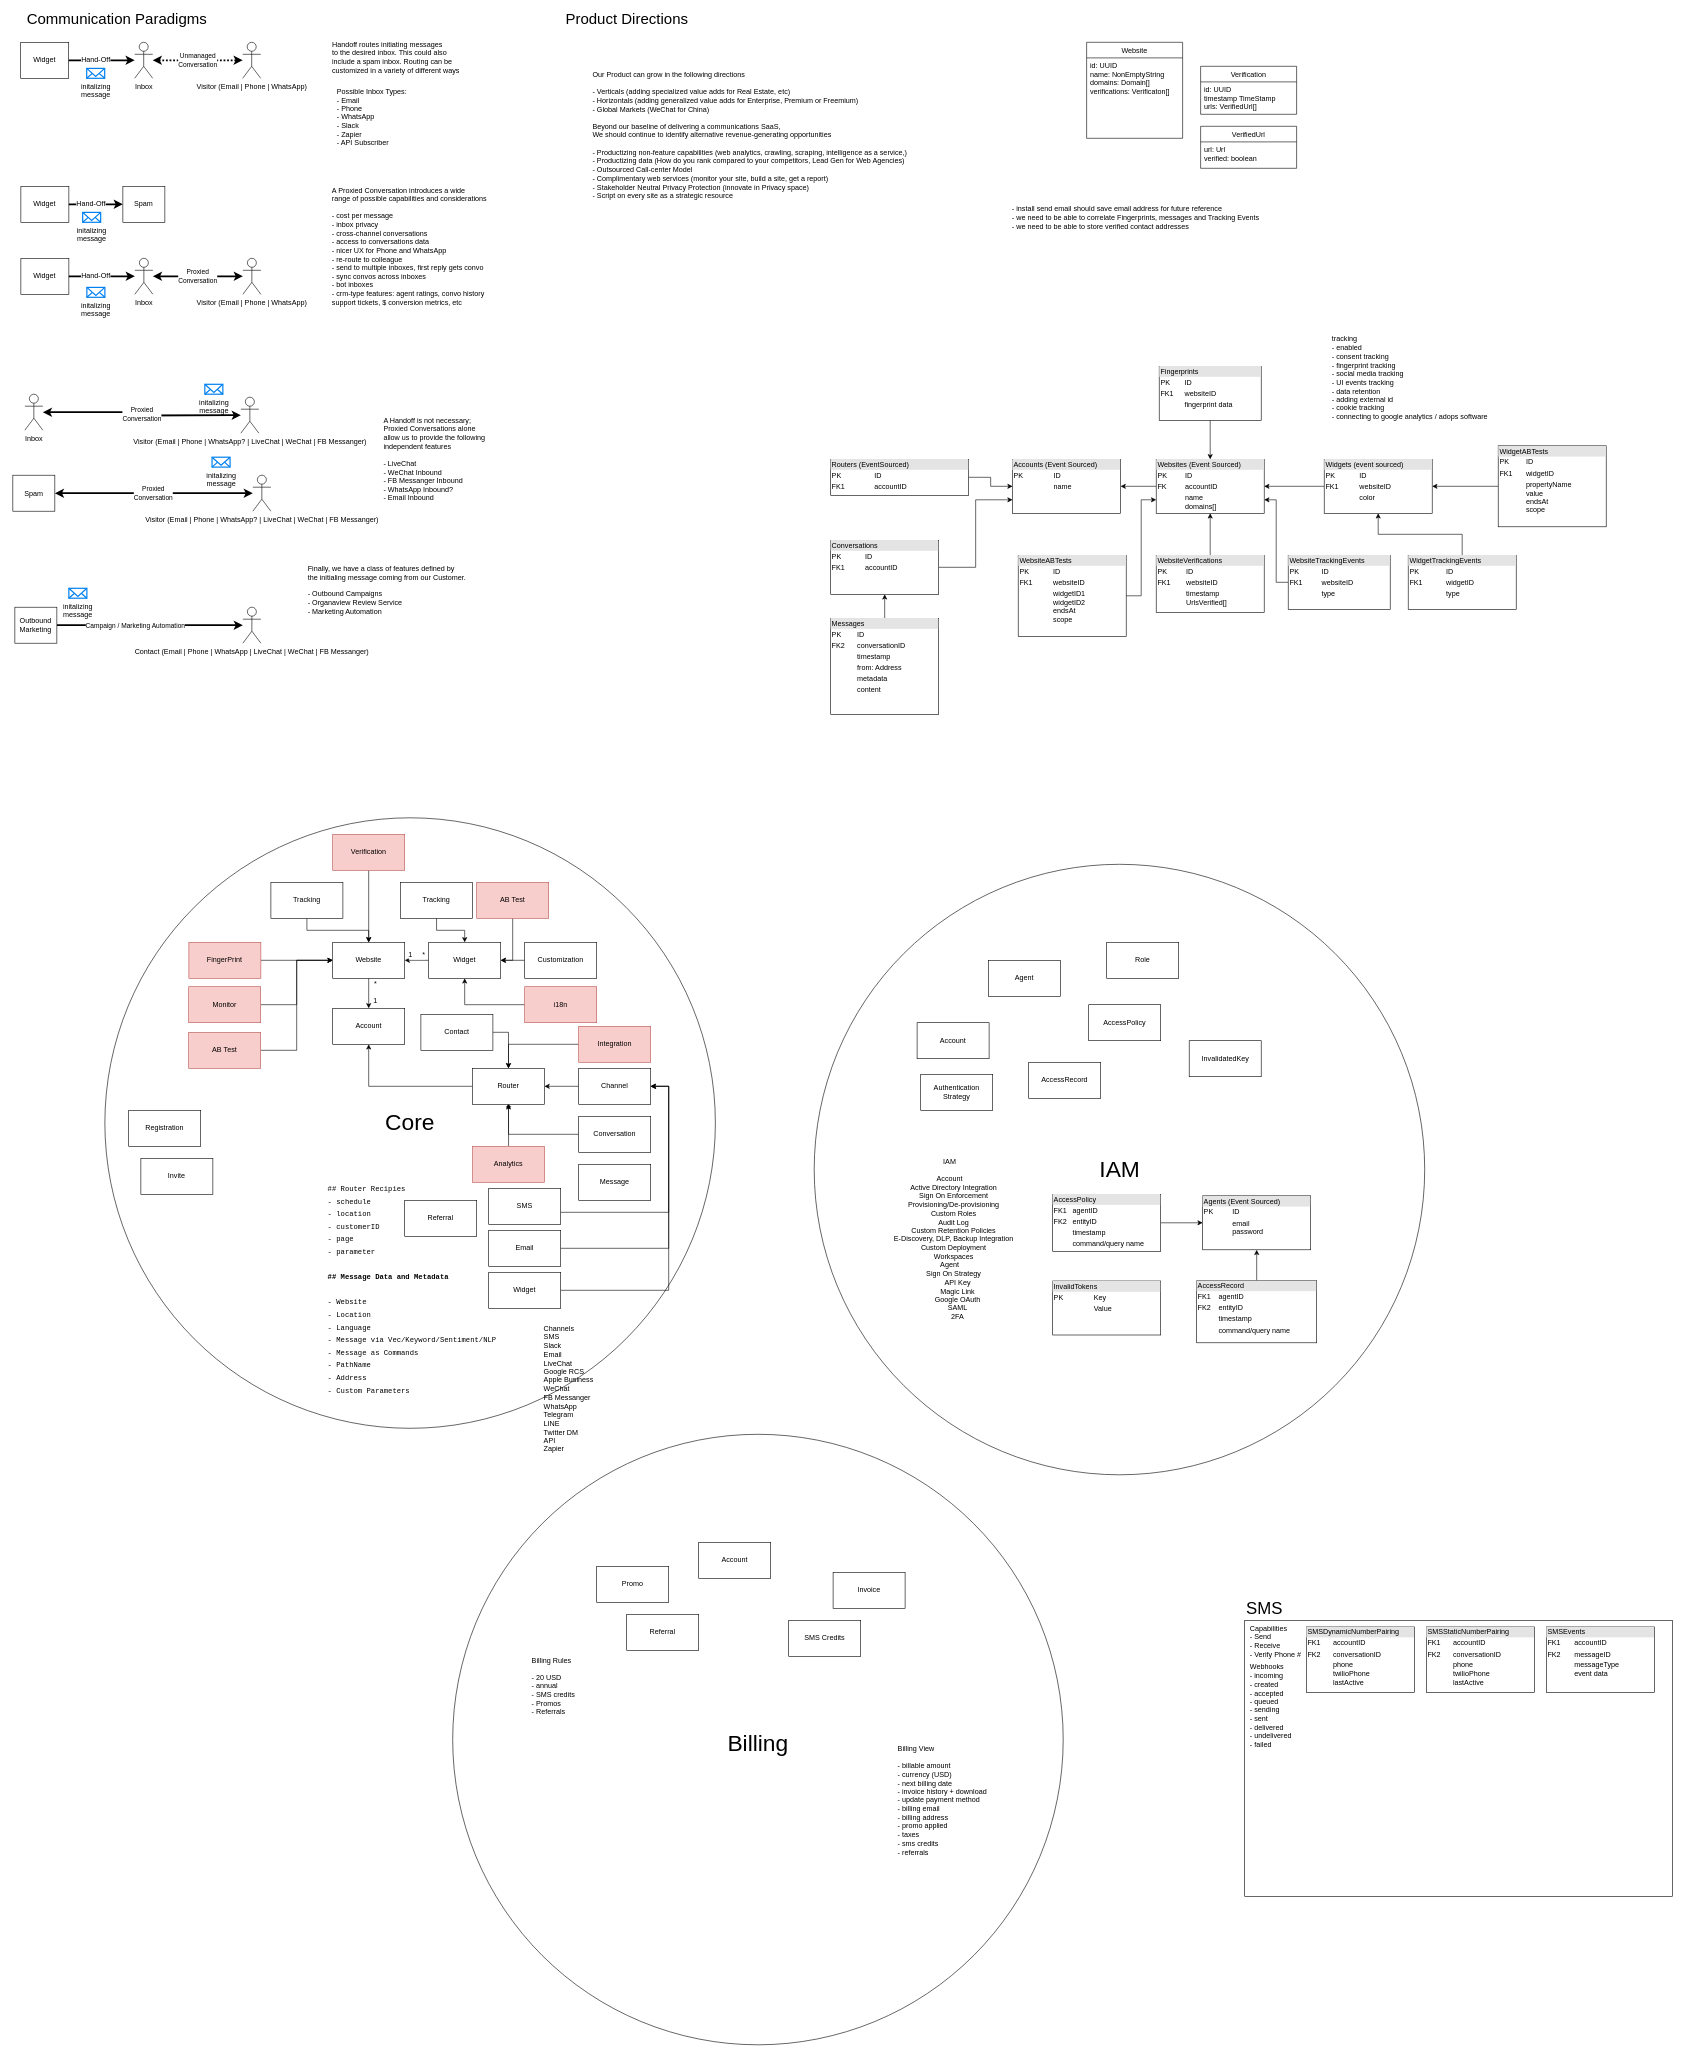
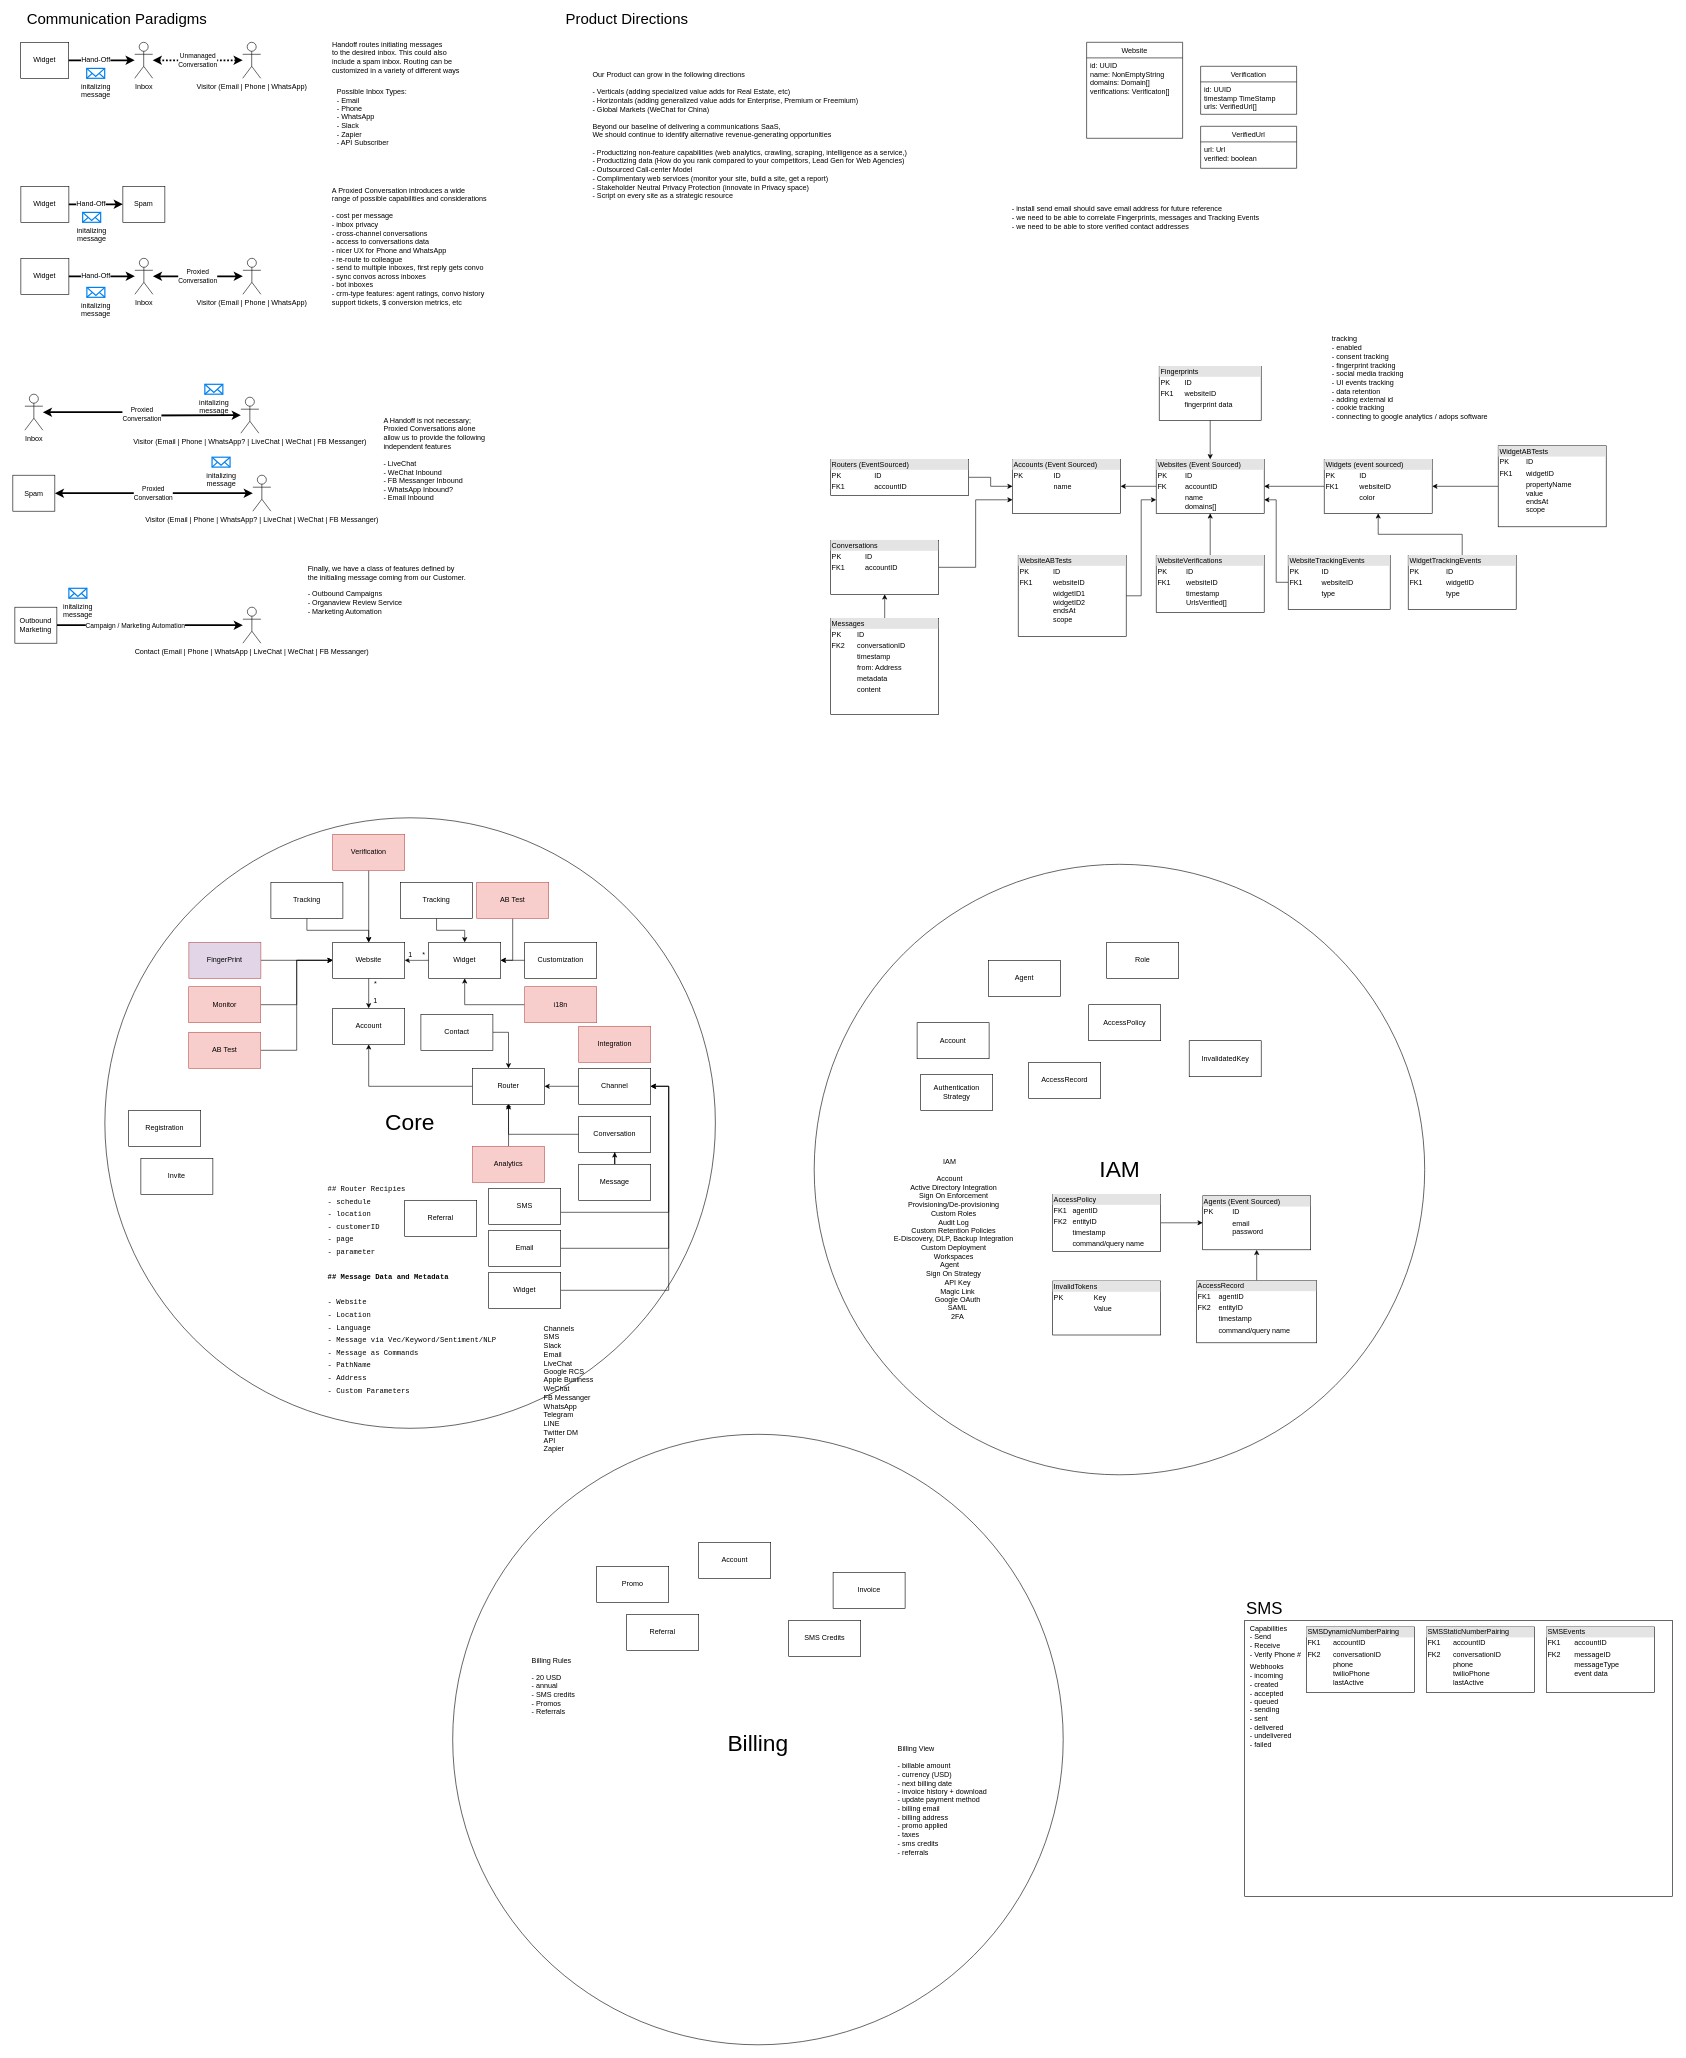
(225, 960) -> (225, 960)
(545, 1044) -> none
none -> (615, 1156)
